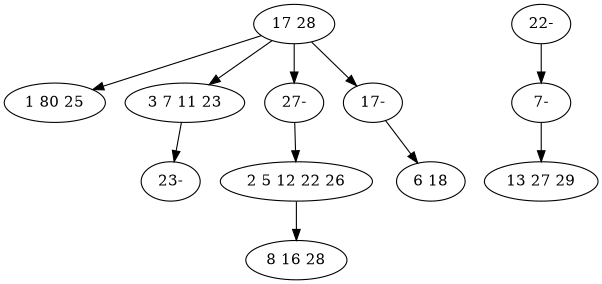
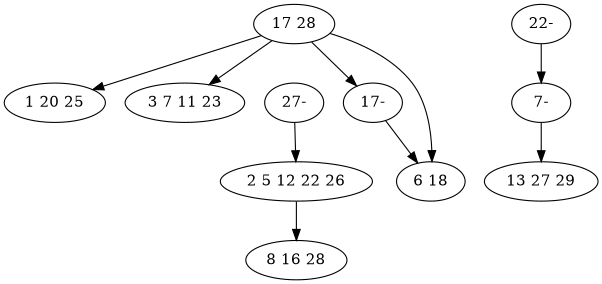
(294, 58) -> (403, 73)
(55, 103) -> (55, 103)
(171, 181) -> none
